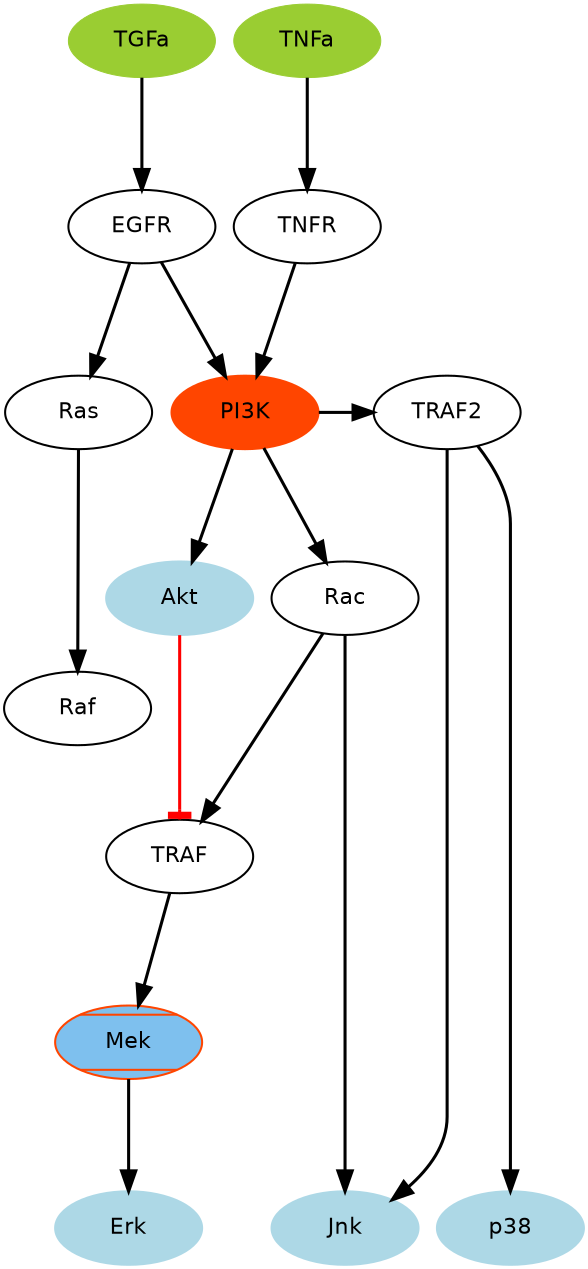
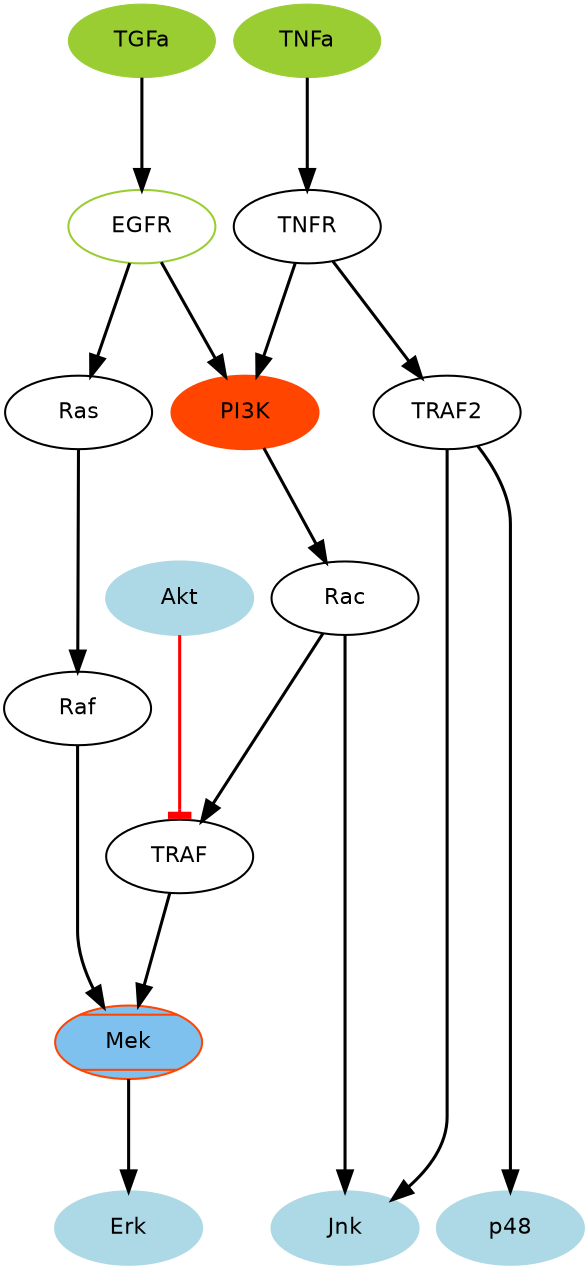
(142, 227) -> (142, 227)
(336, 412) -> (371, 311)
(216, 496) -> none
none -> (78, 869)
(510, 1228) -> (510, 1228)
